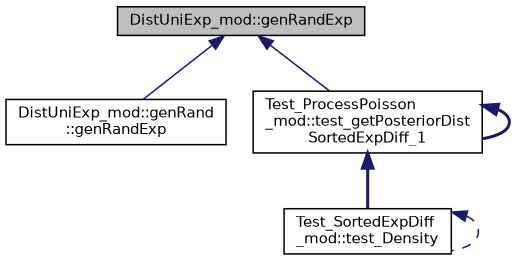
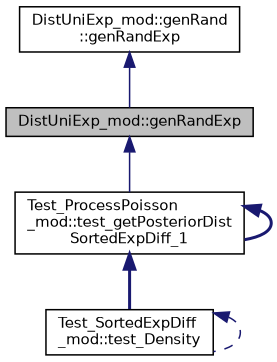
(178, 72) -> (130, 87)
